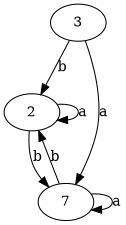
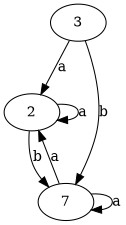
(63, 68) -> (62, 68)
(104, 112) -> (104, 112)
(56, 157) -> (55, 157)
